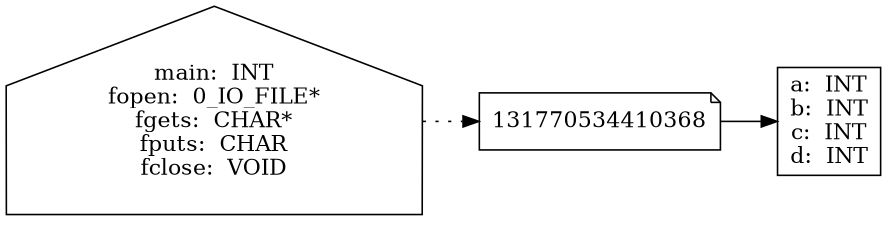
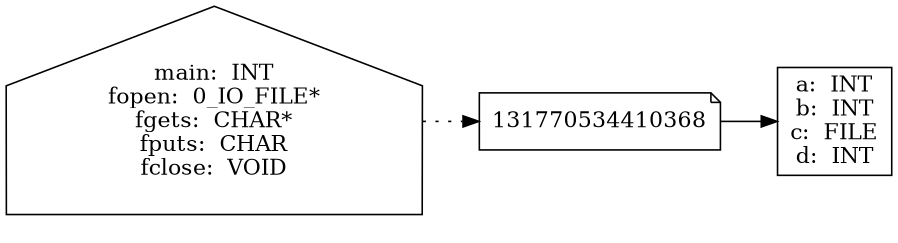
(829, 121) -> (835, 121)
